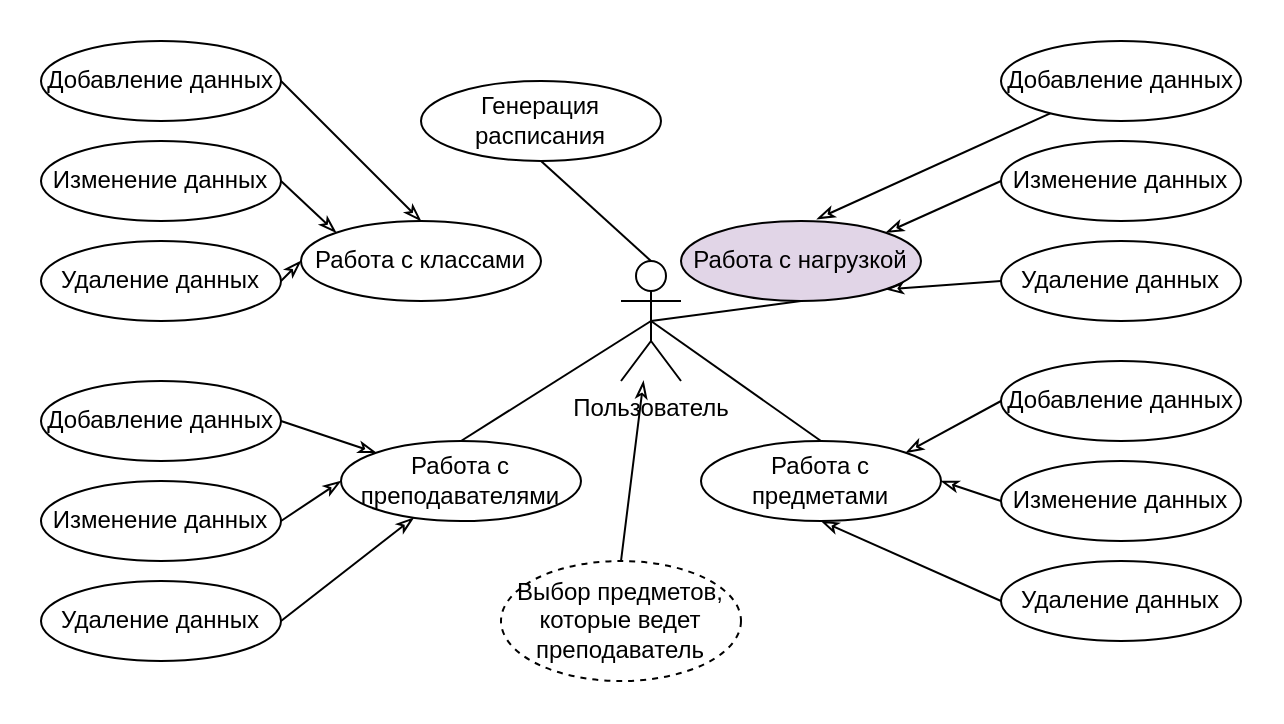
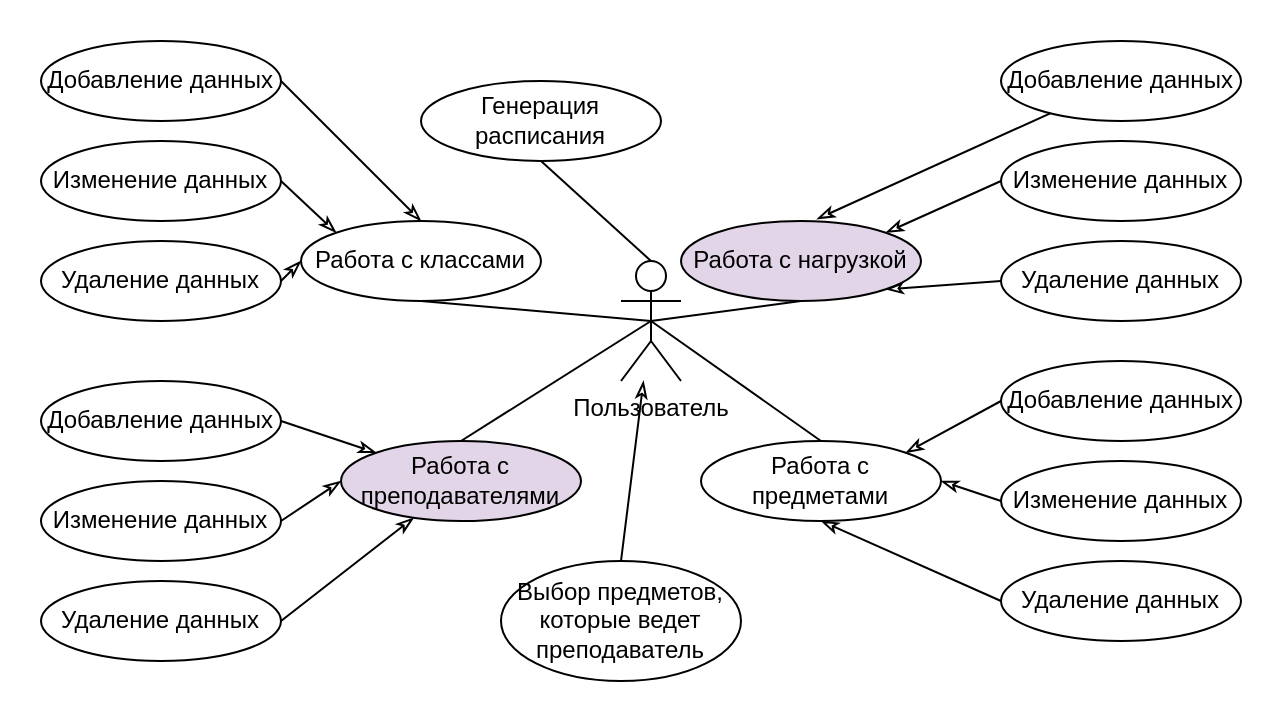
none -> (535, 311)
(461, 481) -> (461, 481)
(621, 621) -> (621, 621)
